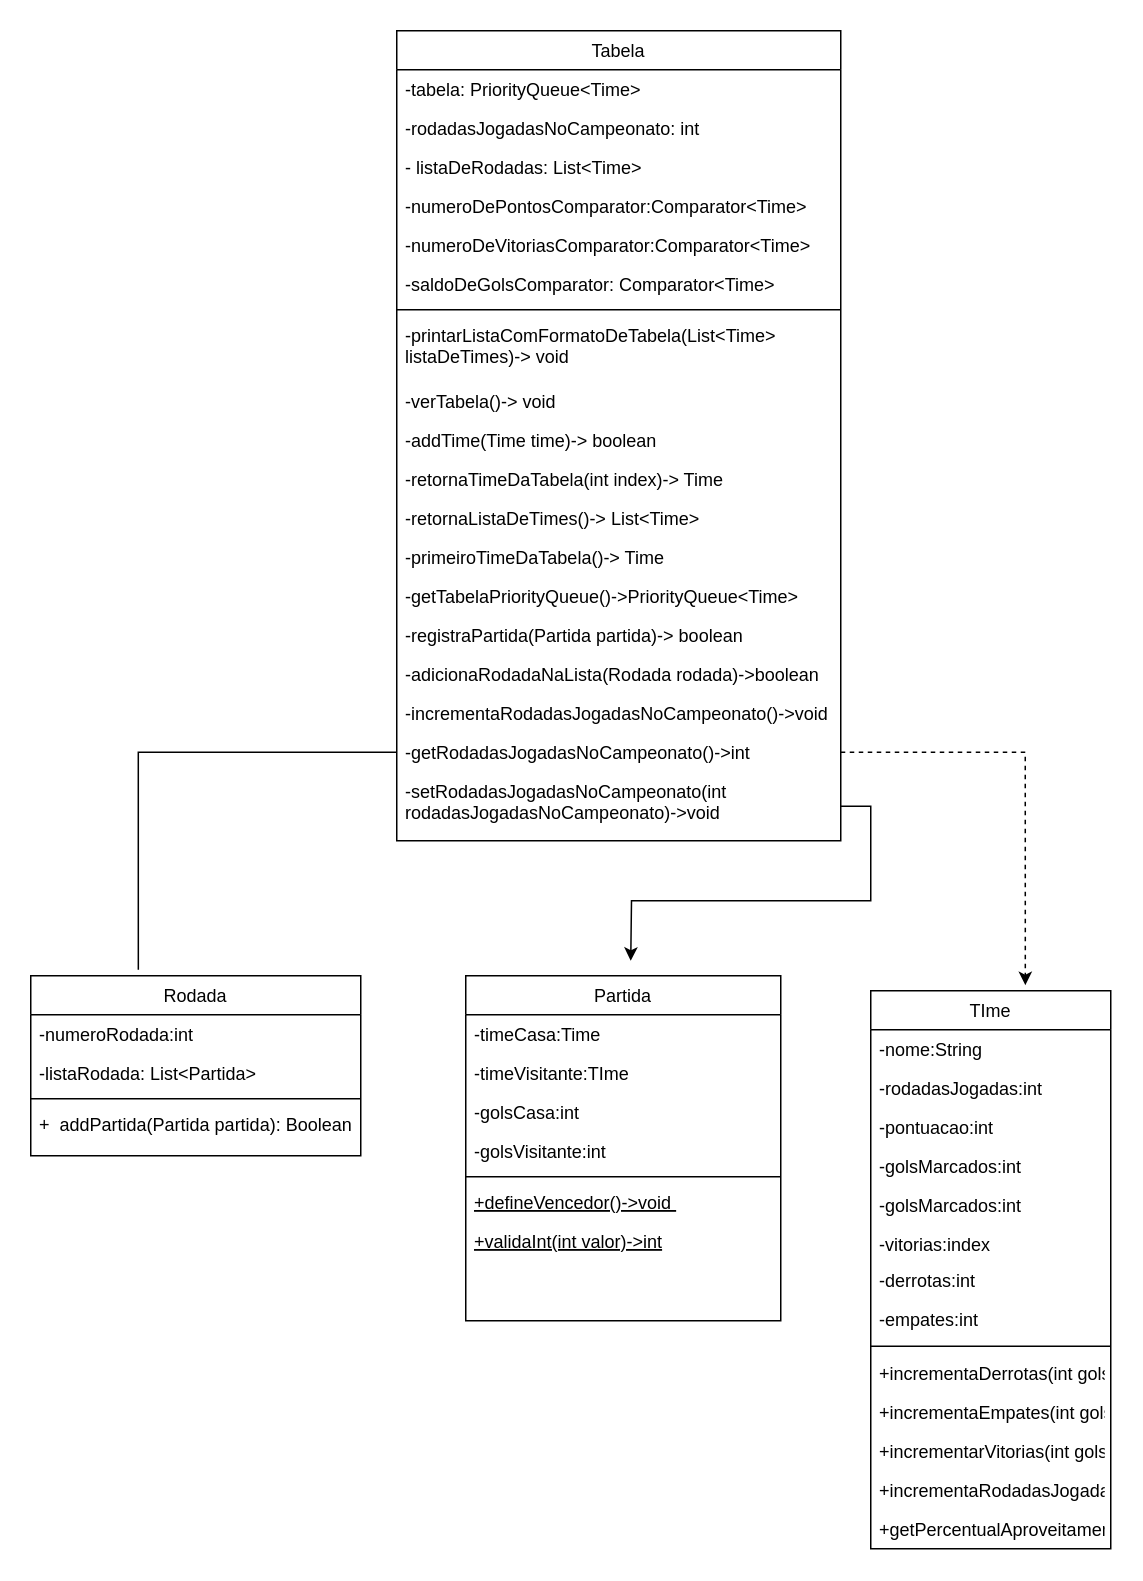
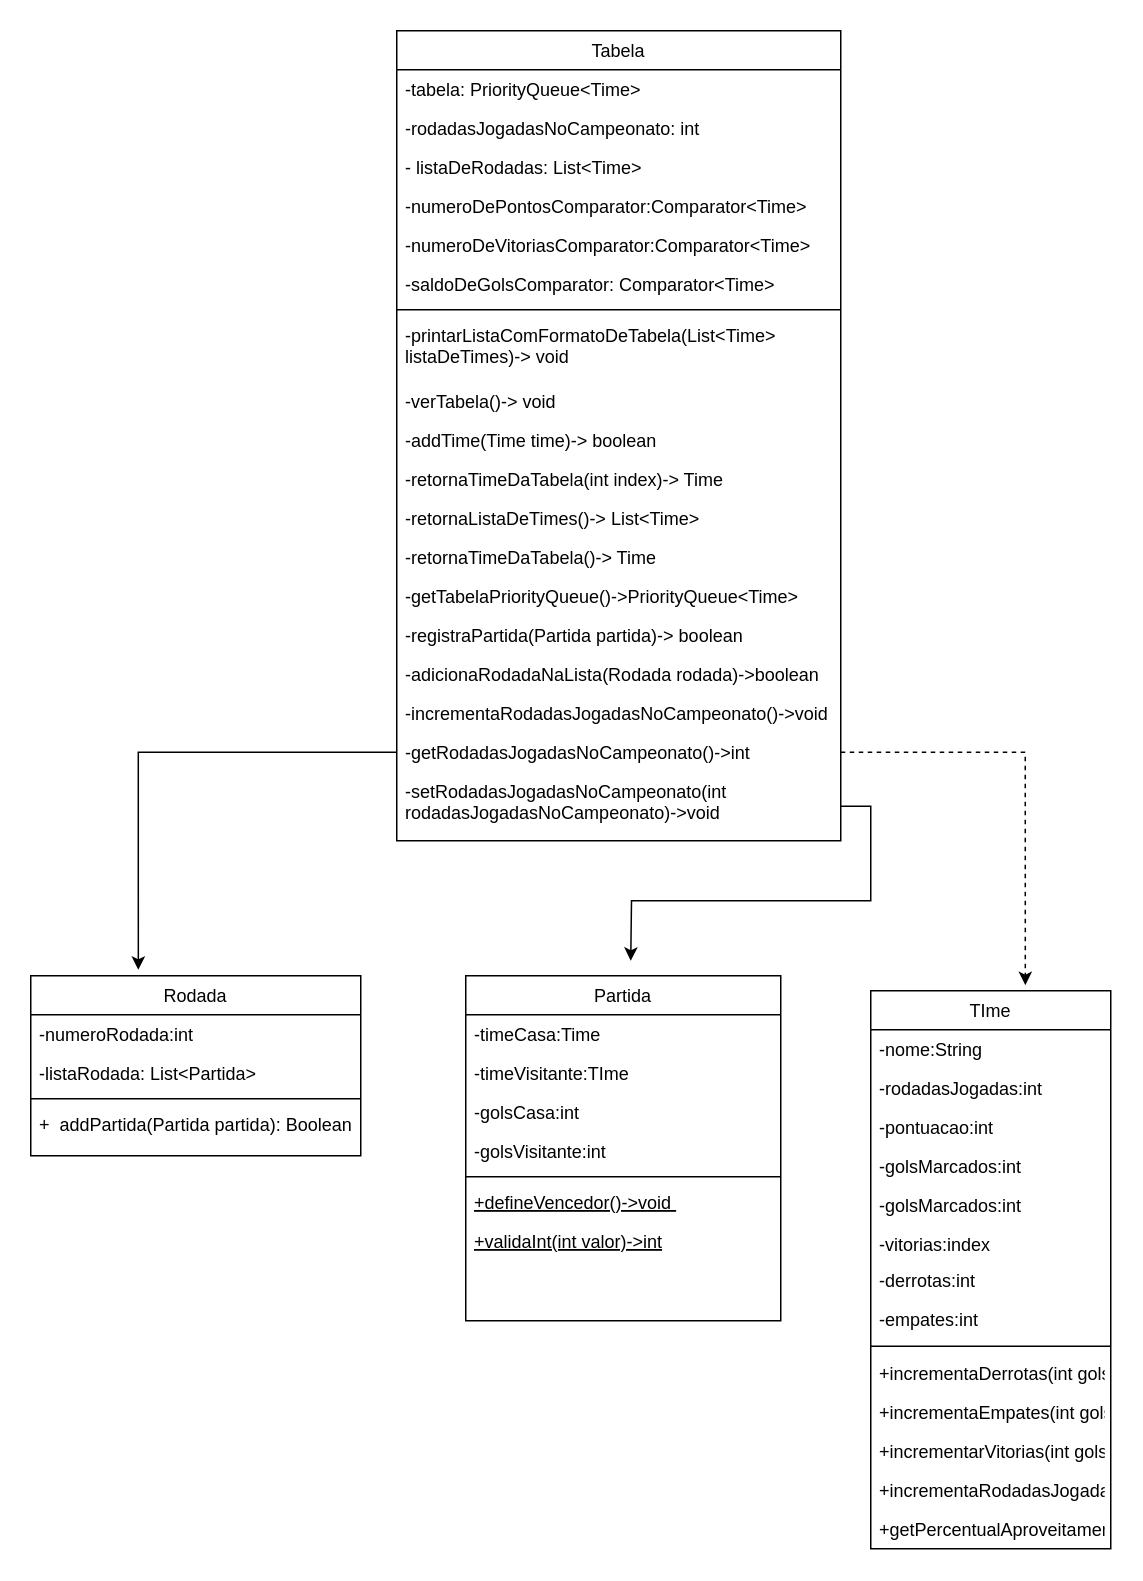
(543, 559) -> (543, 559)
(138, 962) -> (138, 958)
